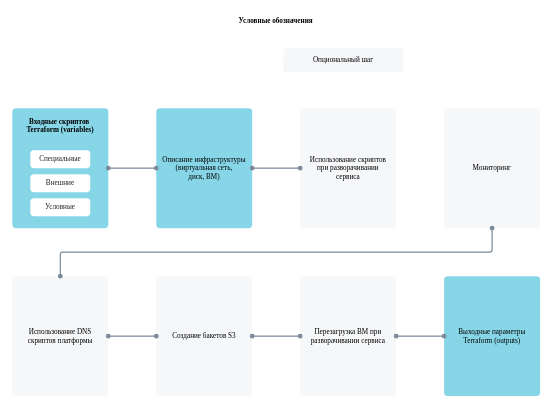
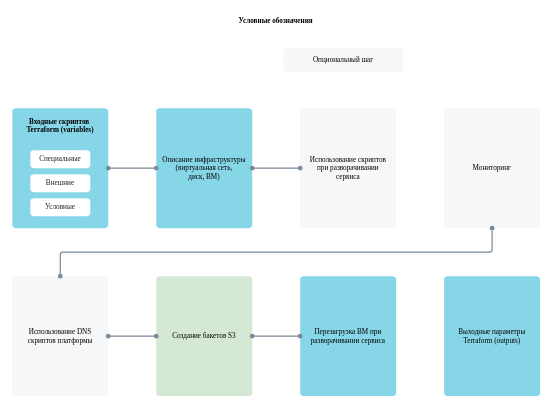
(204, 336) -> (204, 336)
(348, 336) -> (348, 336)
(420, 336) -> none
